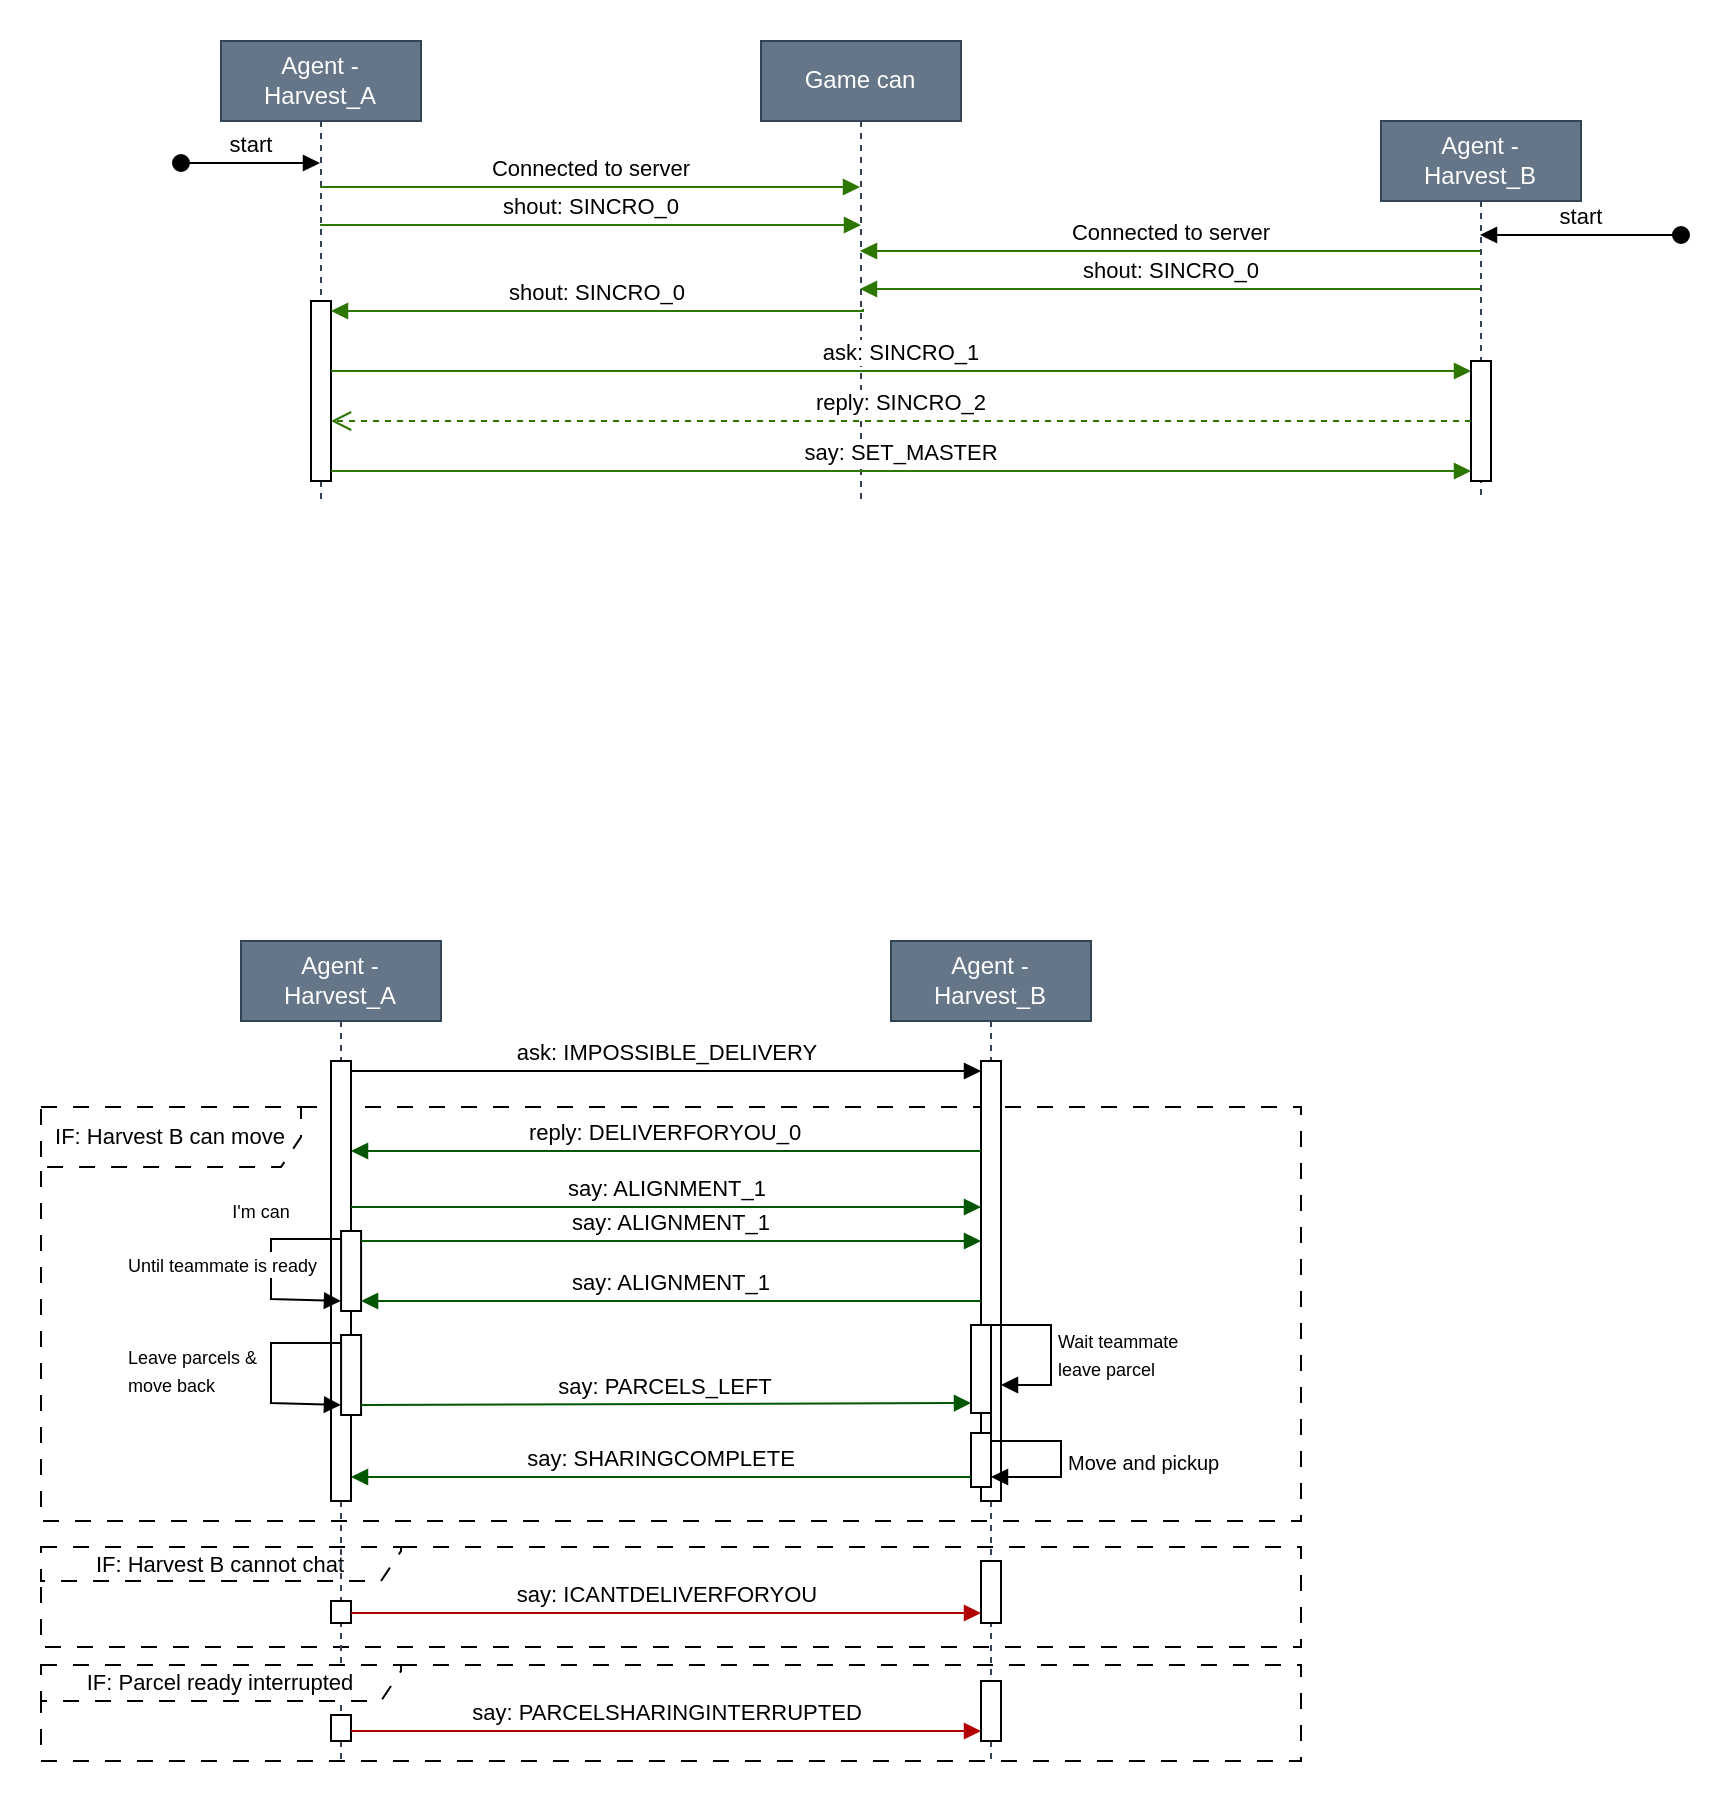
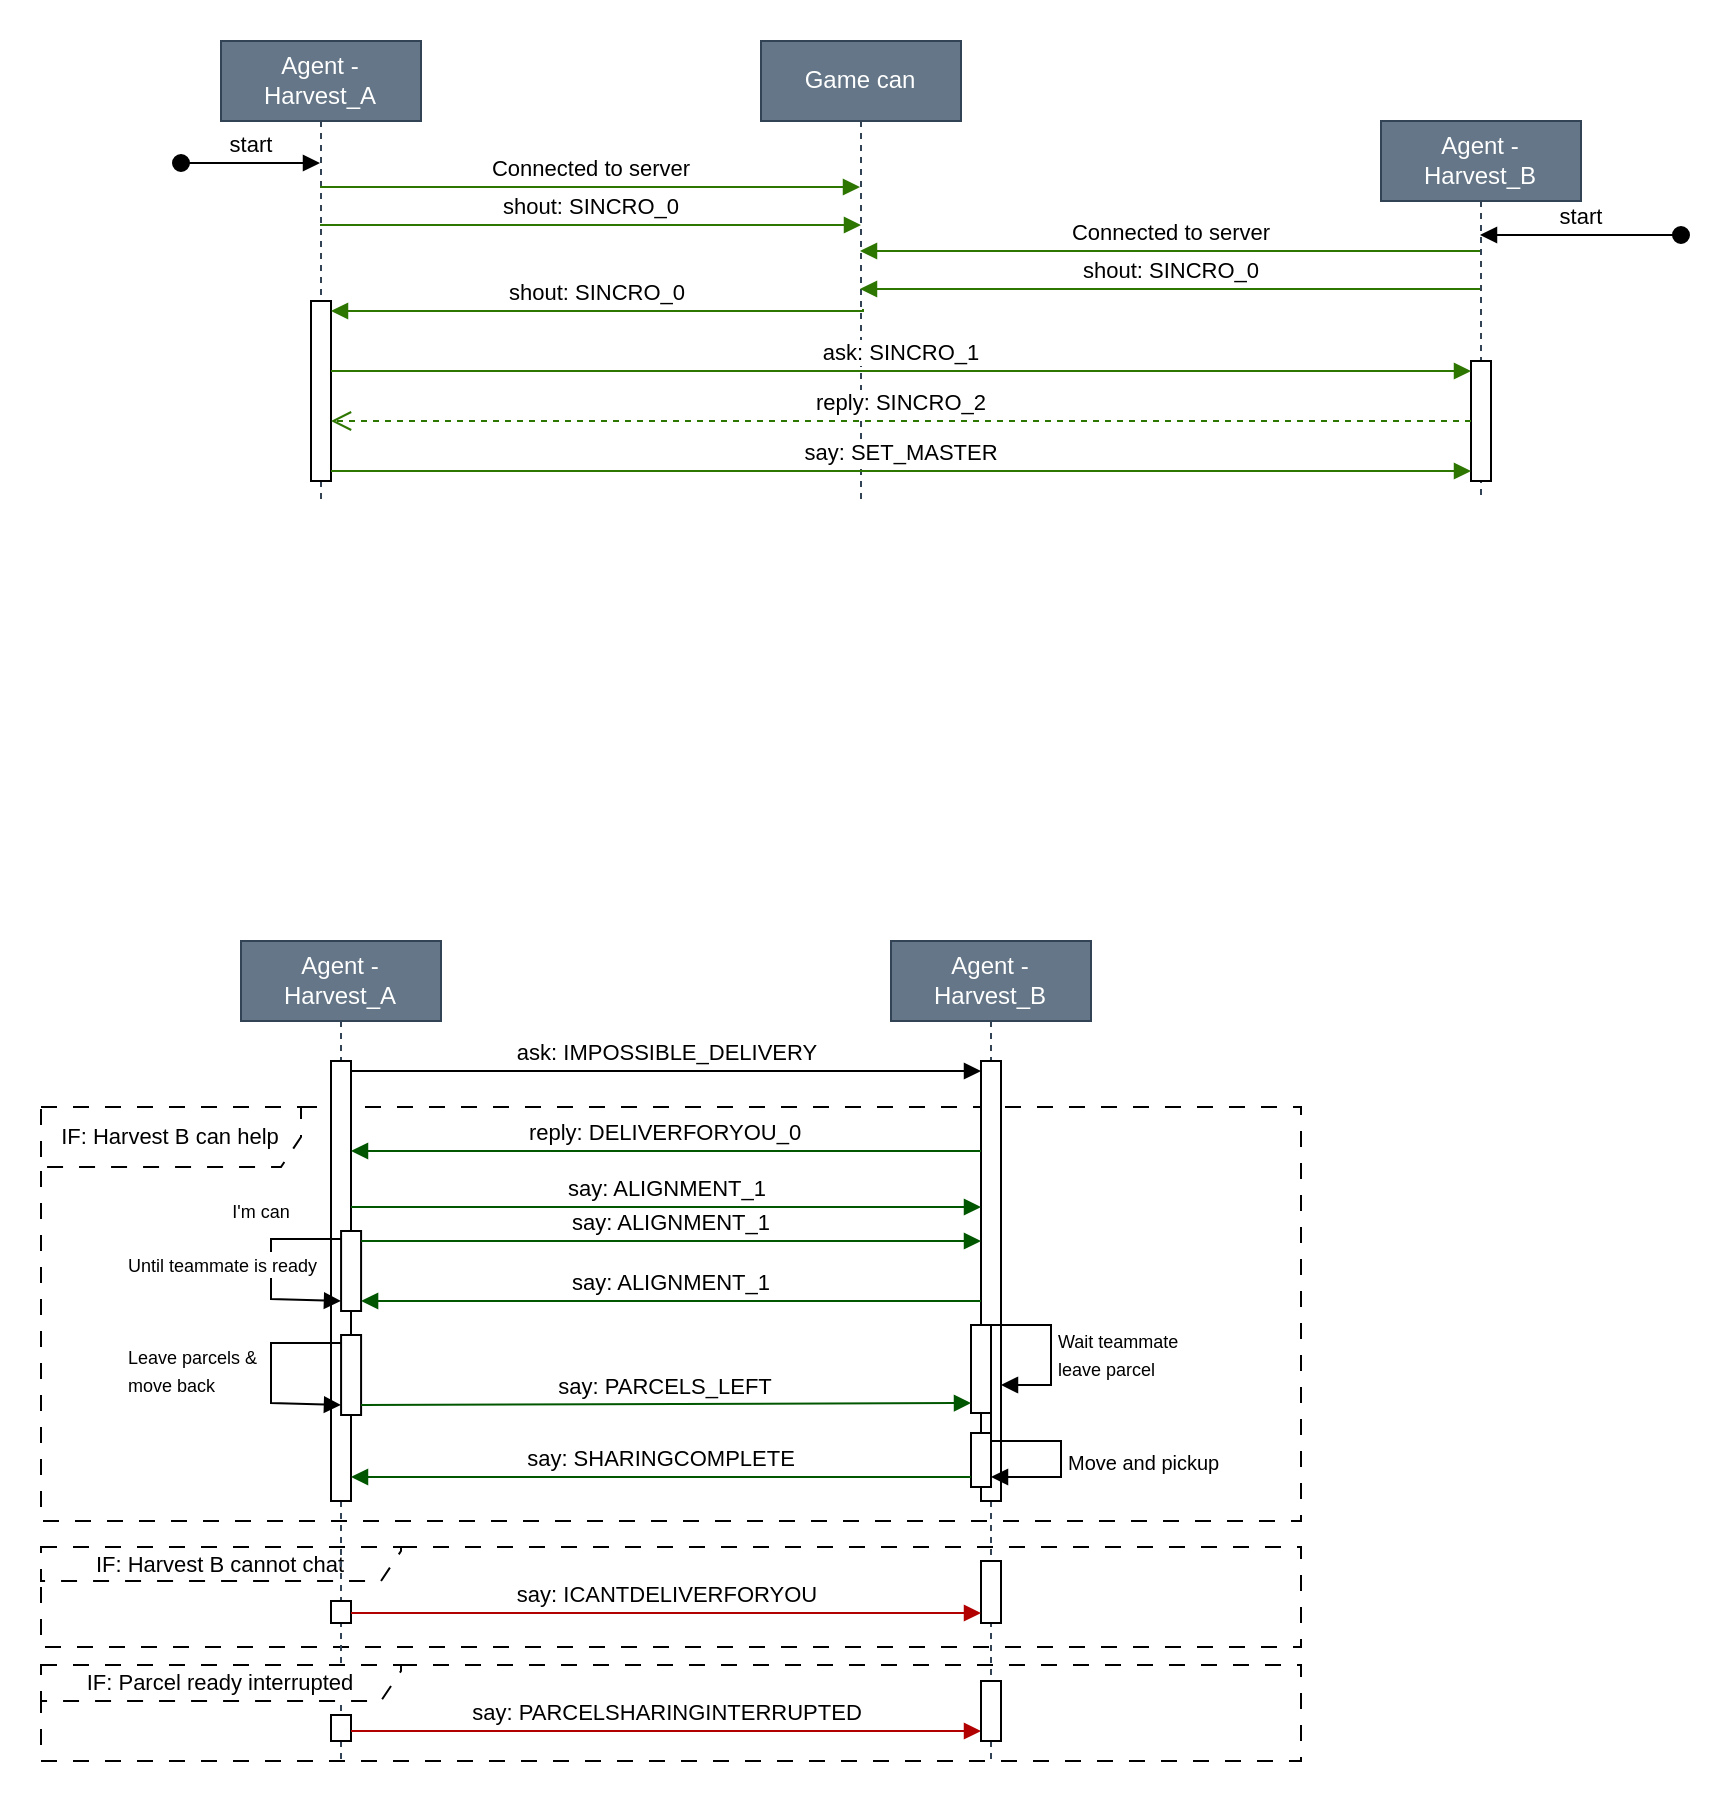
(171, 1137) -> (171, 1137)
